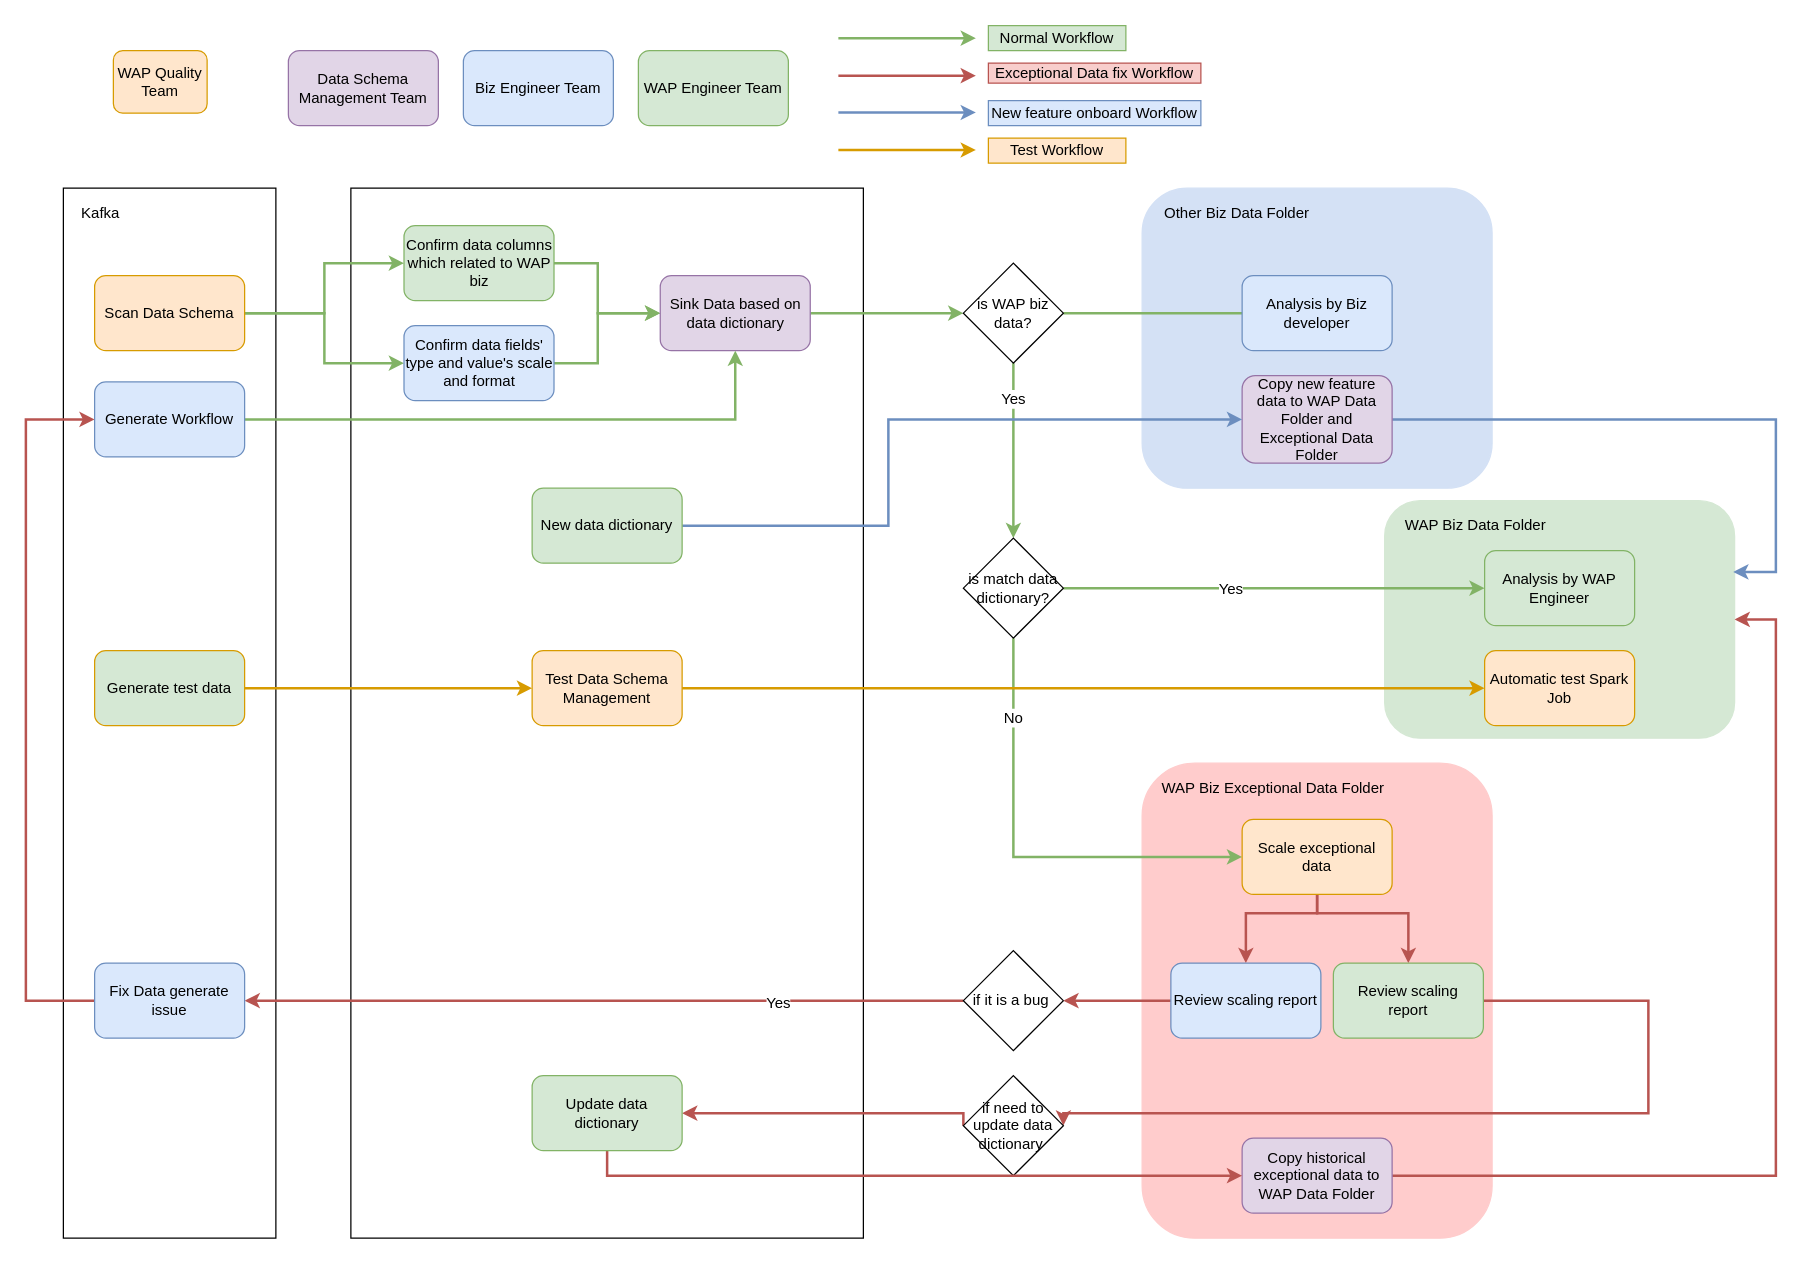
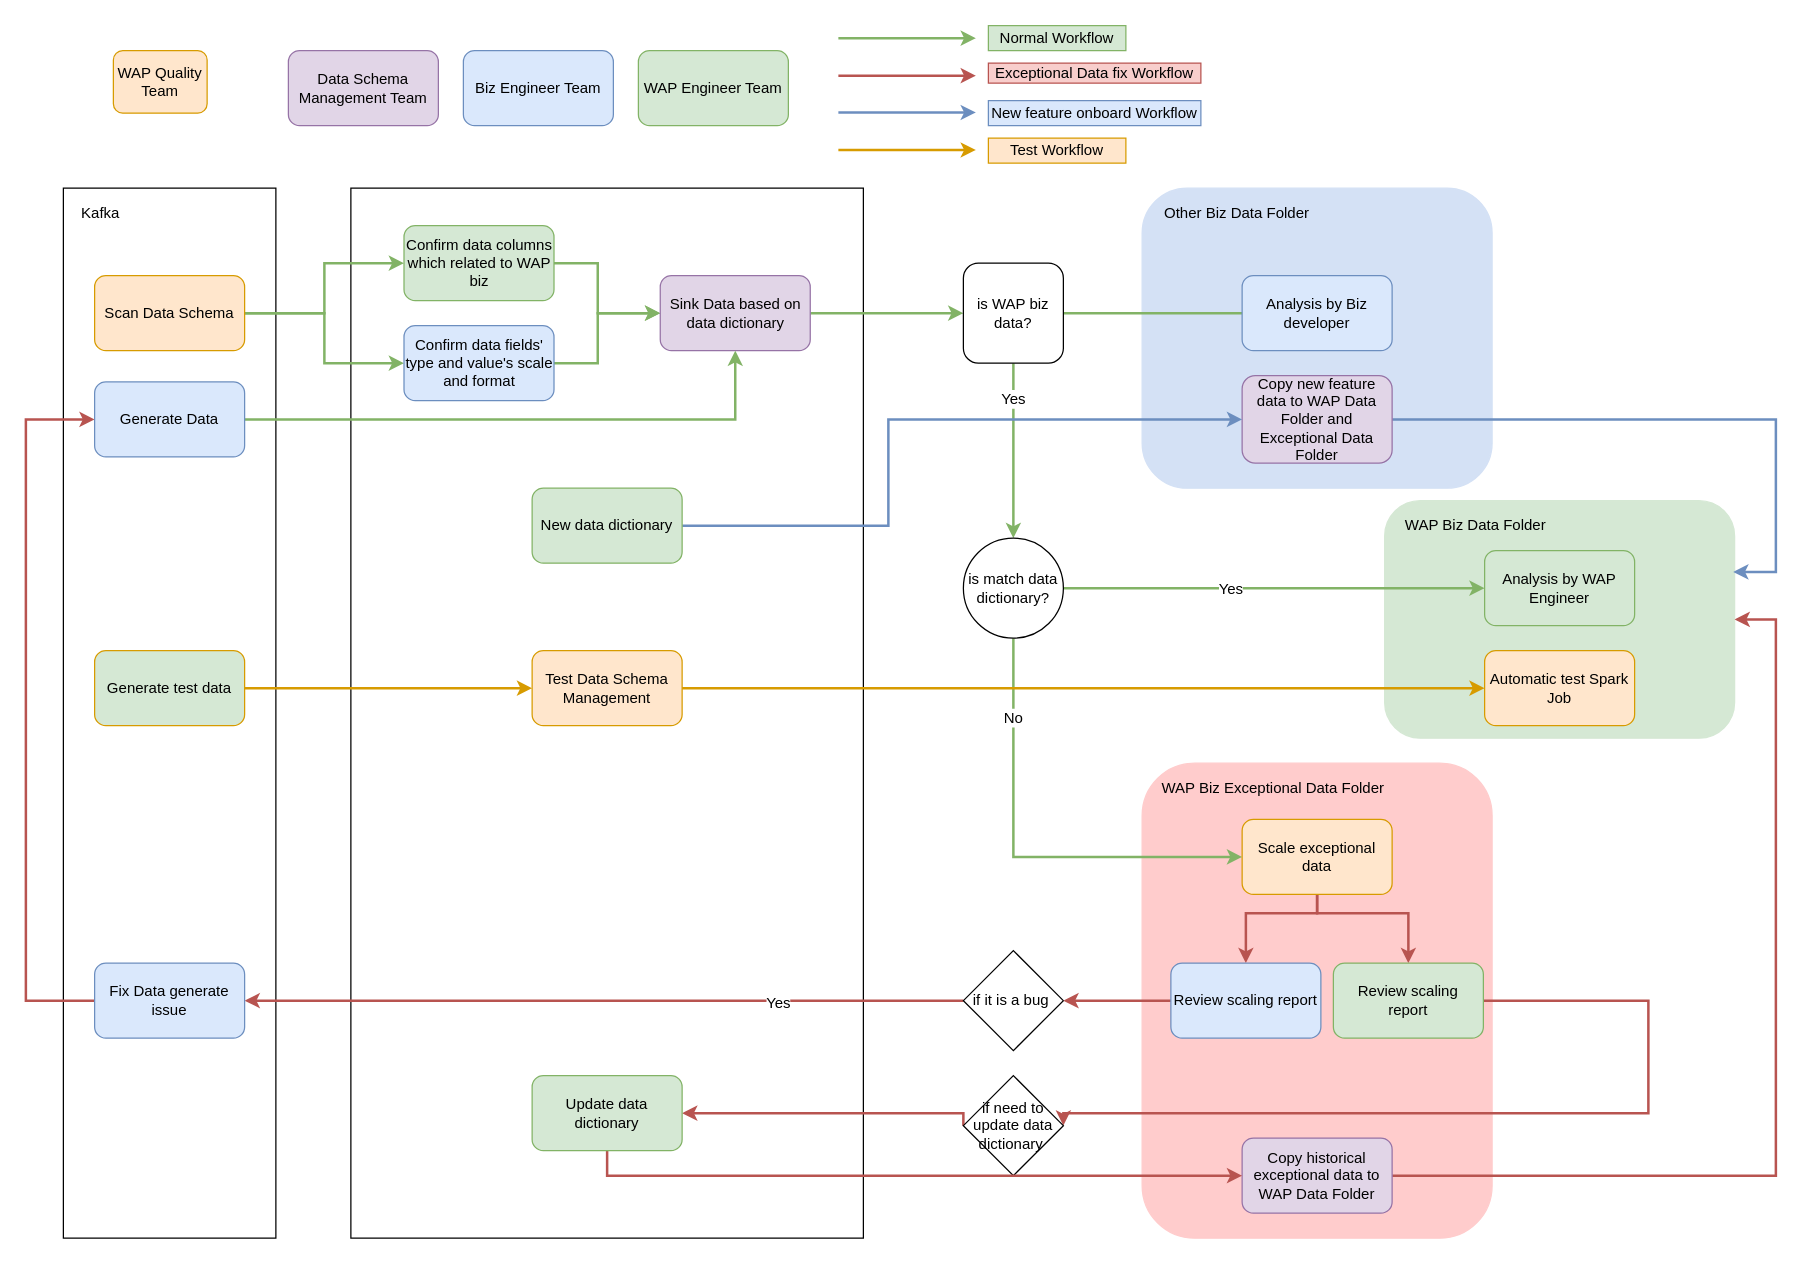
(1013, 313) -> (1013, 313)
(169, 419) -> (169, 419)
(1013, 588) -> (1013, 588)
